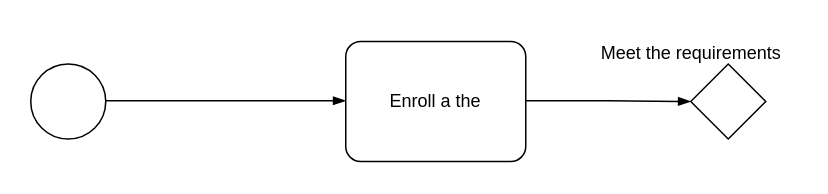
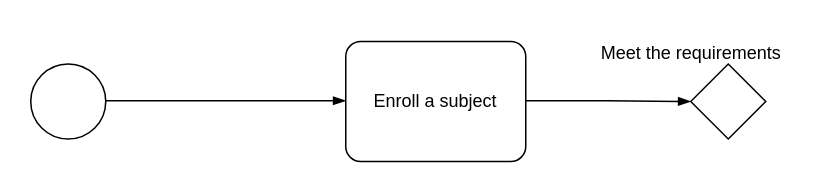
(436, 101) -> (436, 101)
